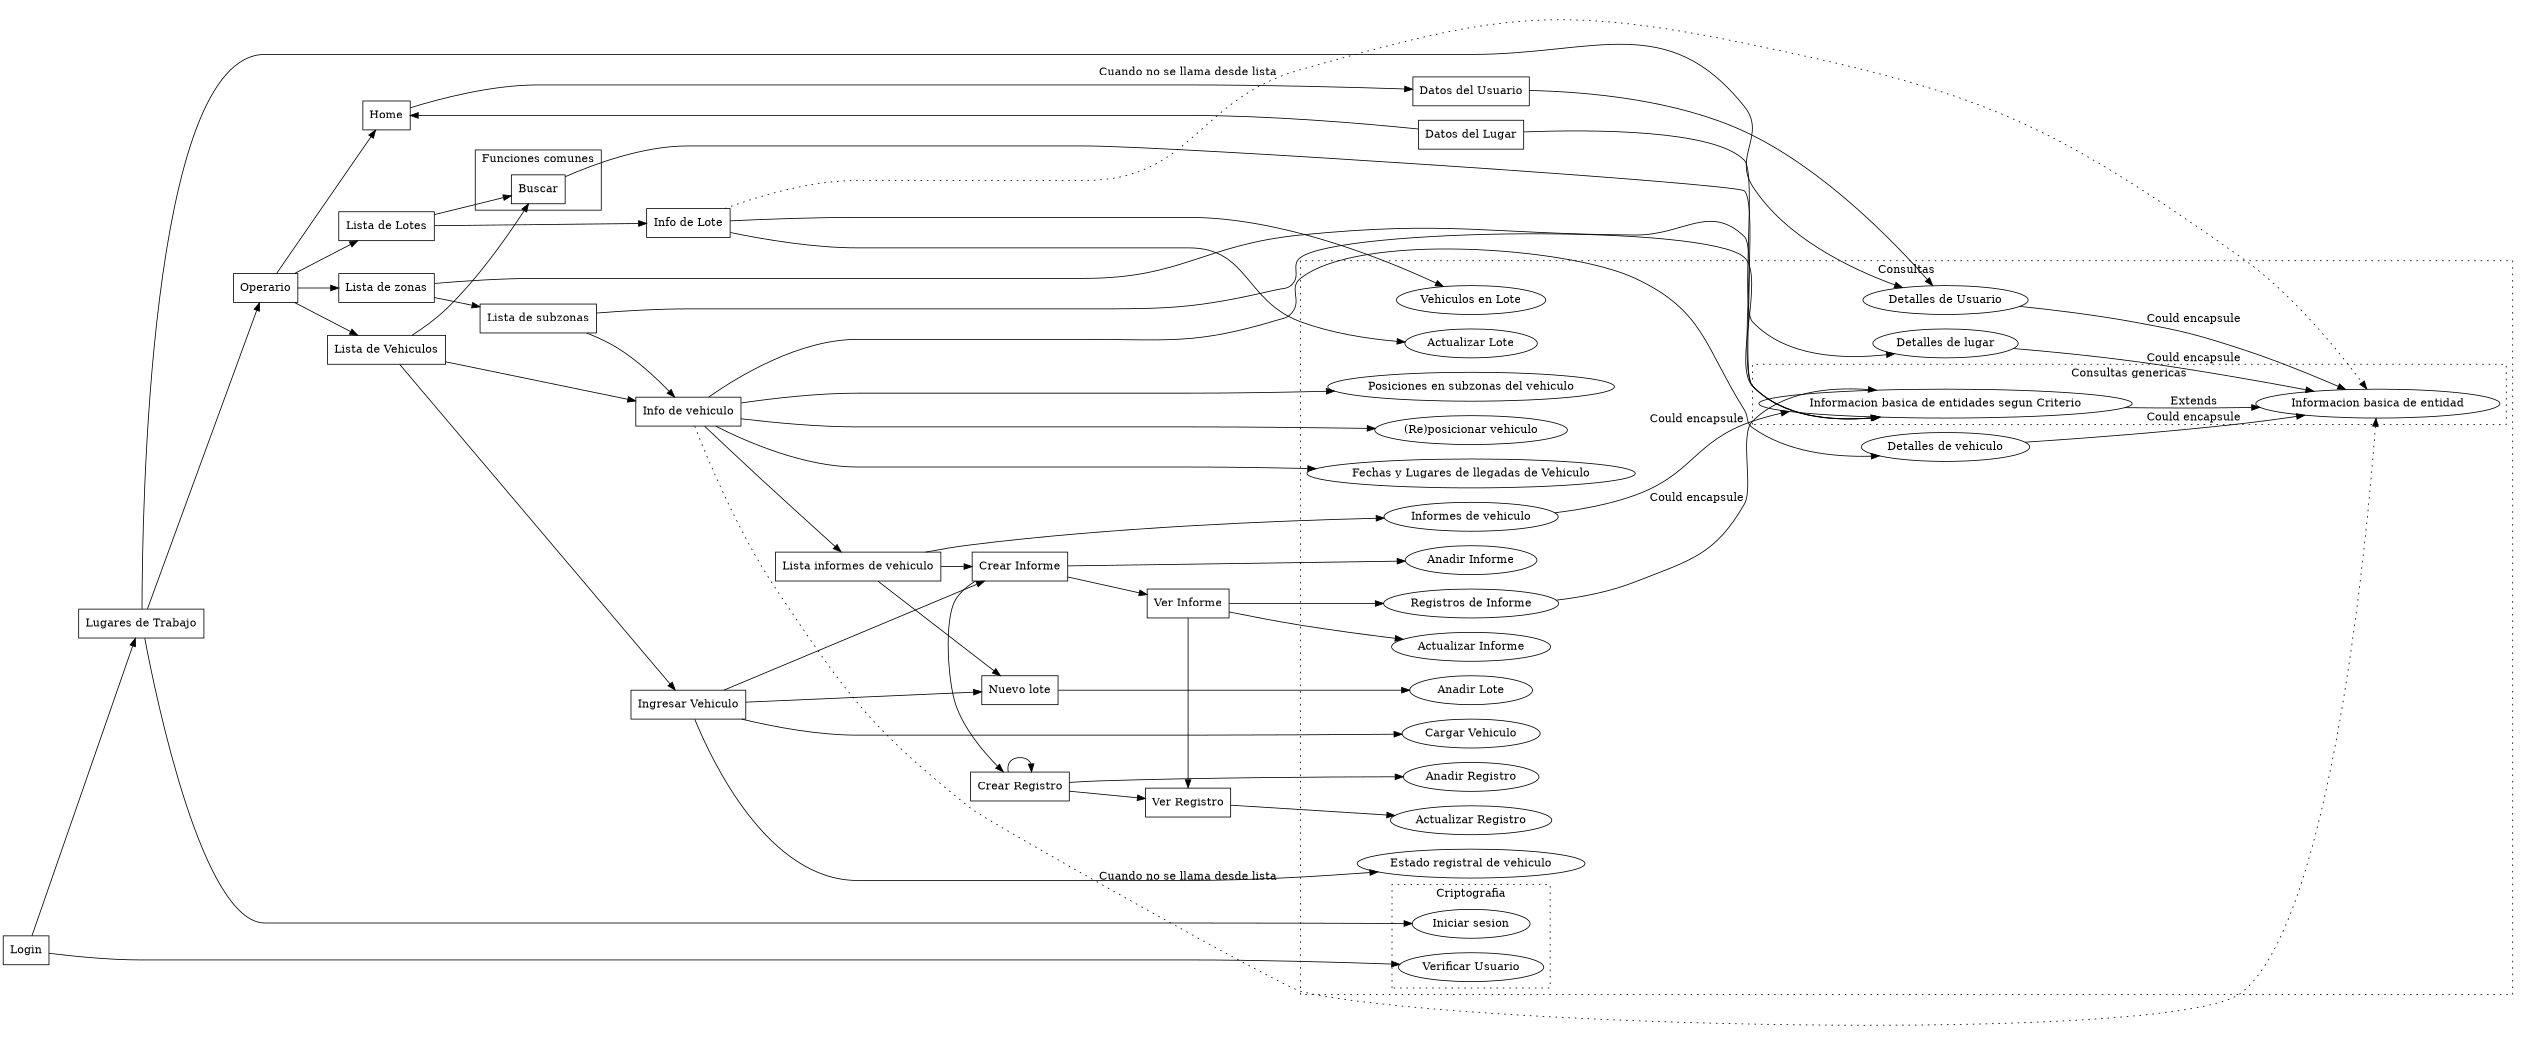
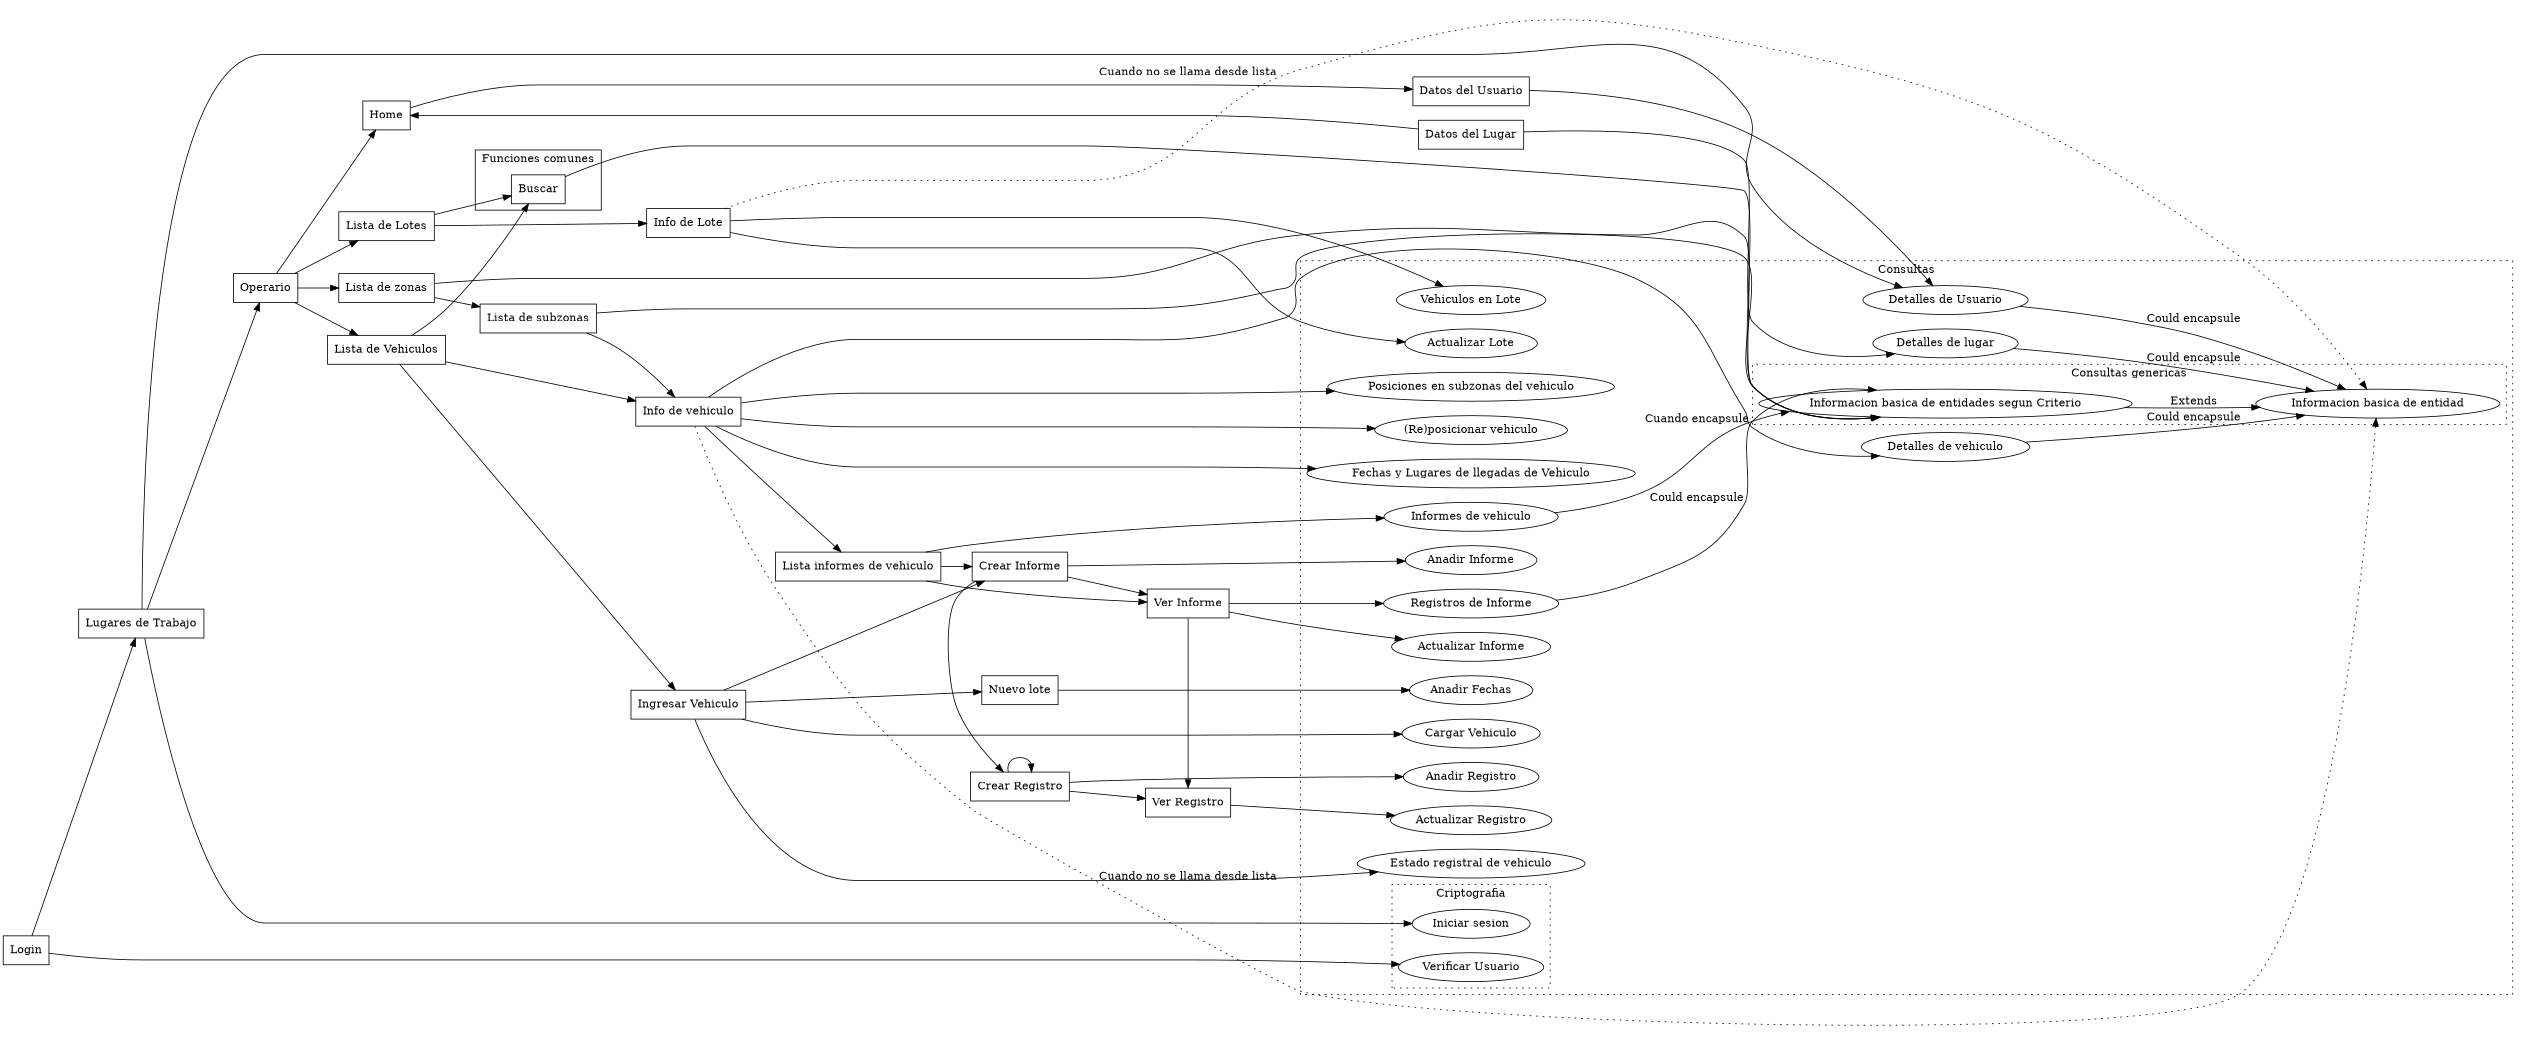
(1697, 419) -> (1697, 419)
(936, 626) -> (1032, 595)
(1471, 690) -> (1471, 690)
